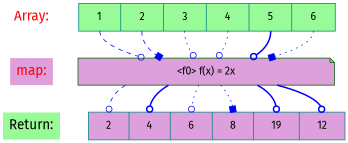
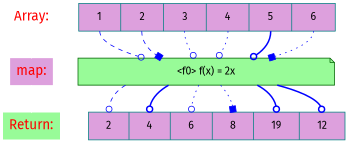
(207, 17) -> (207, 17)
(206, 72) -> (206, 72)
(32, 126) -> (32, 126)
